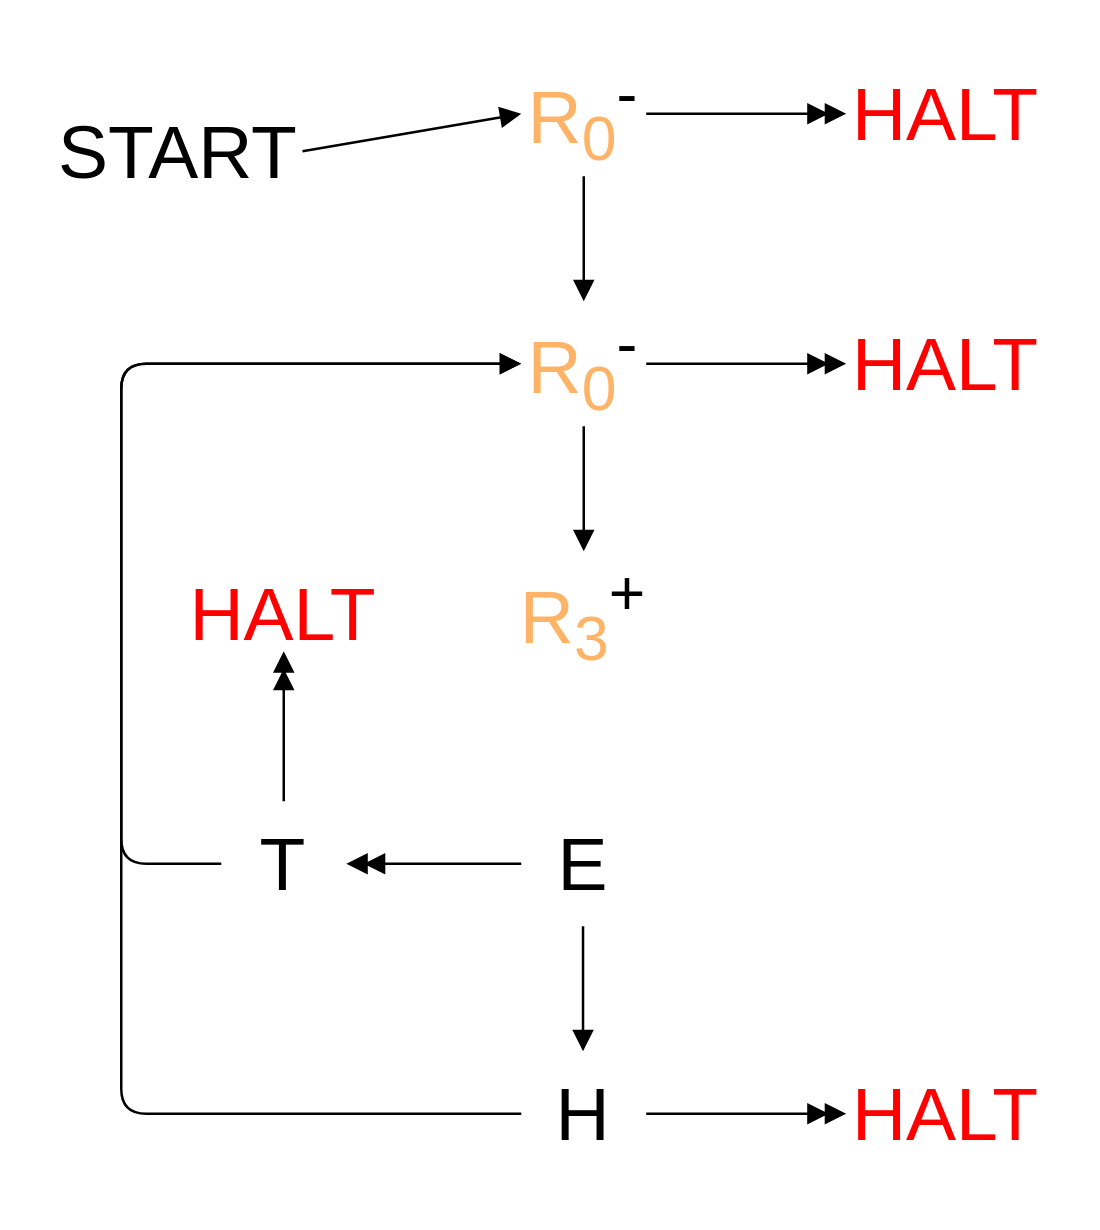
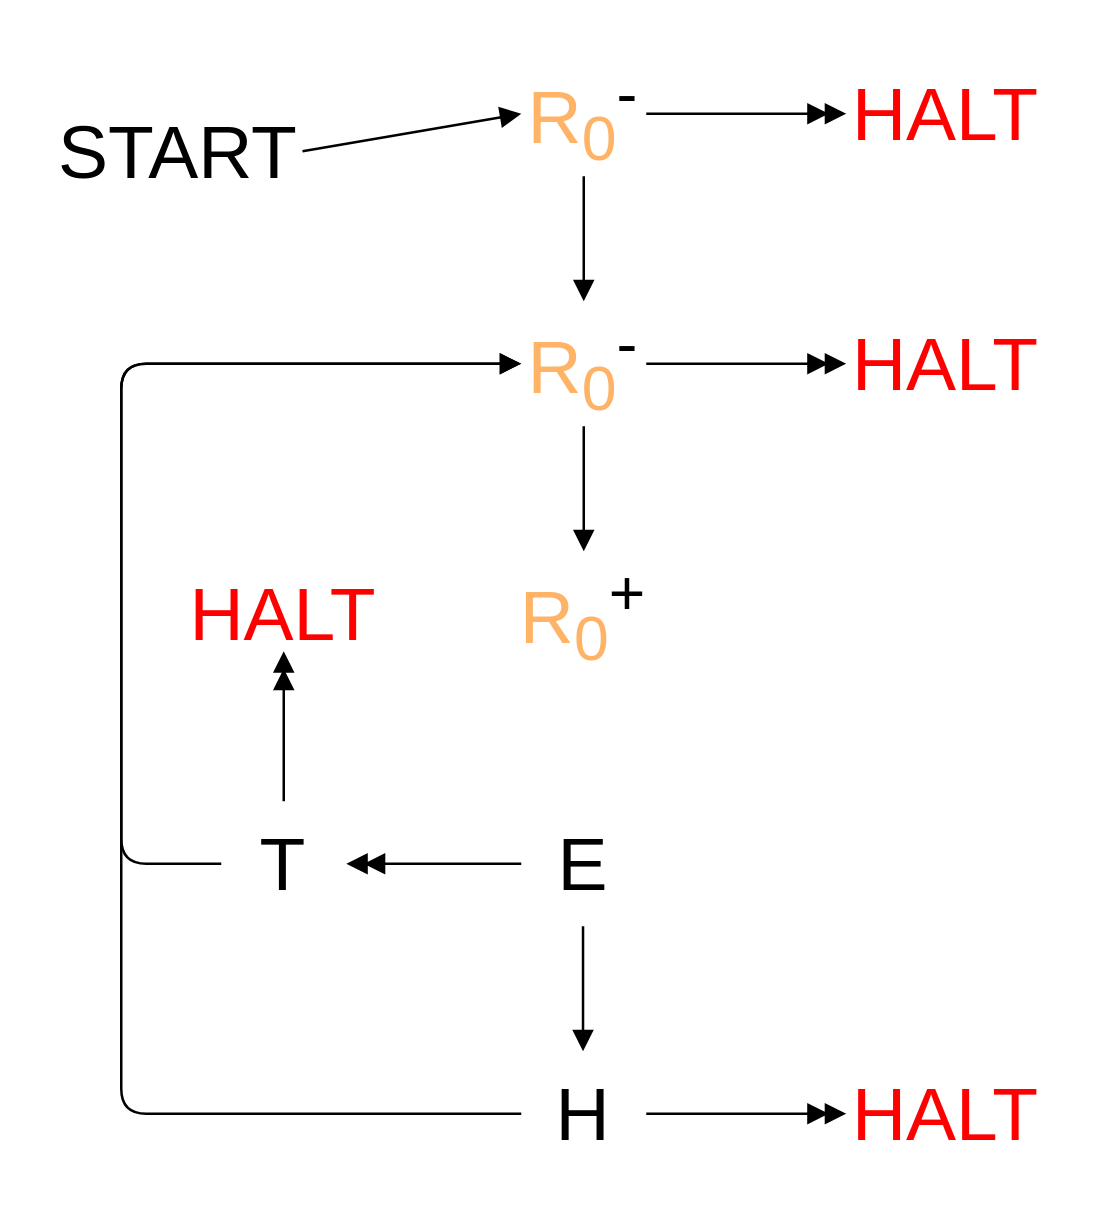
(584, 614) -> (584, 614)
